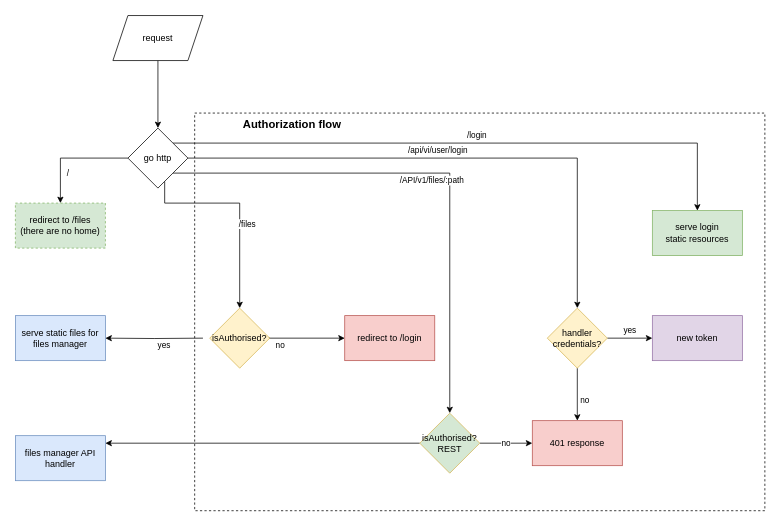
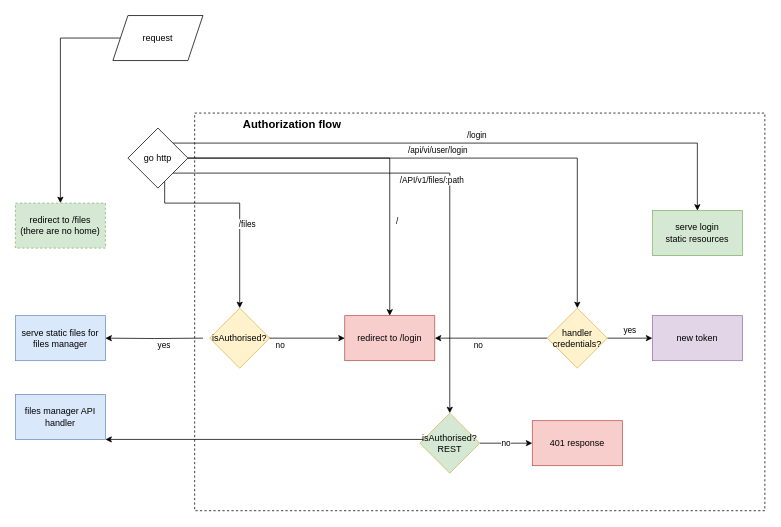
(158, 121) -> (60, 66)
(96, 158) -> (390, 234)
(577, 391) -> (441, 338)
(60, 458) -> (60, 417)
